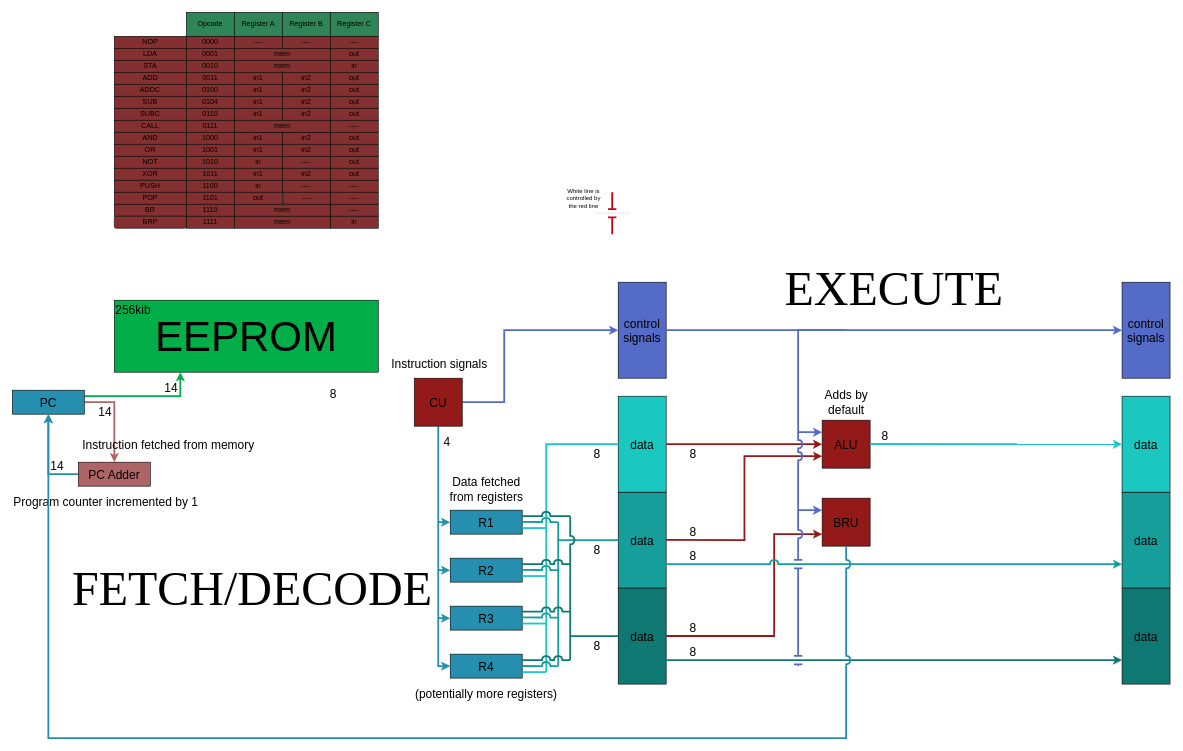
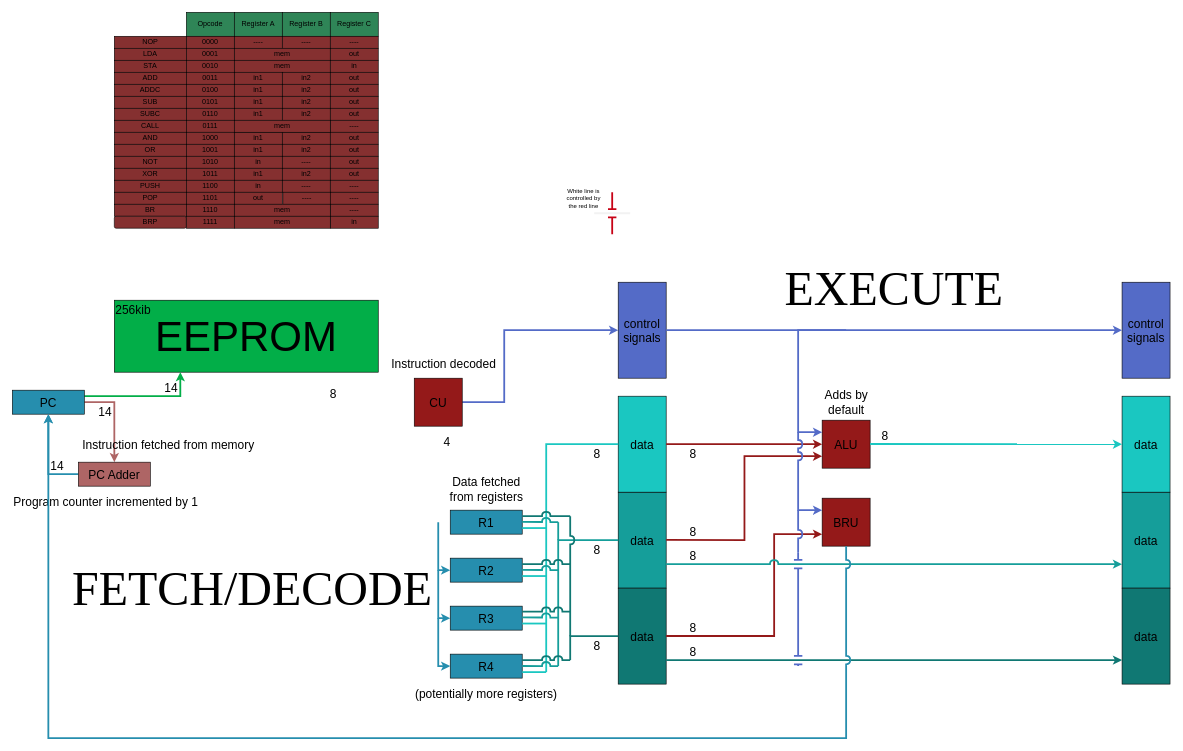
(210, 102) -> (210, 102)
(448, 363) -> (448, 363)
(438, 476) -> none
